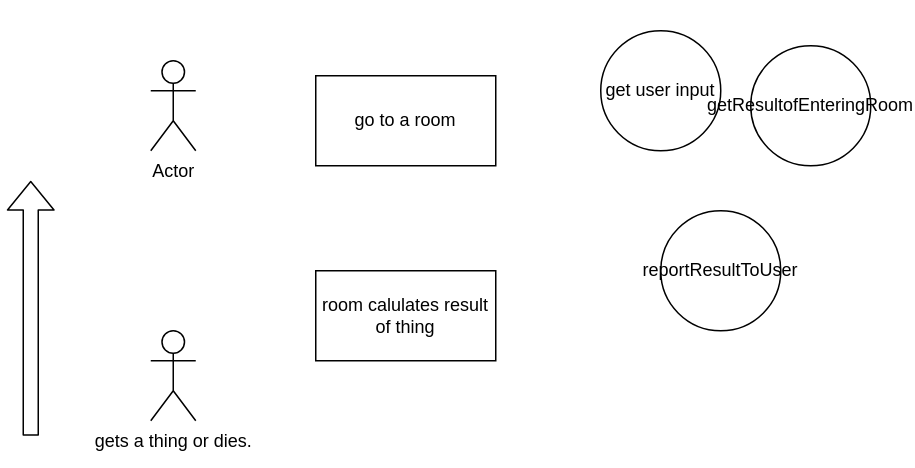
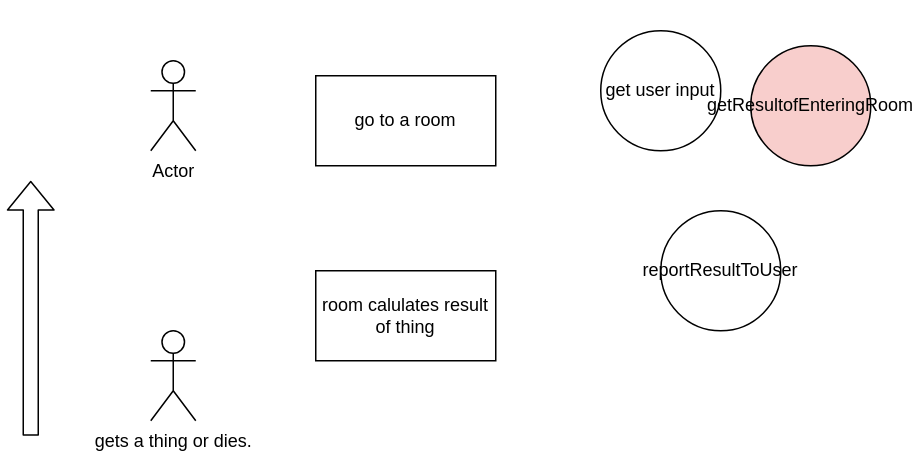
(811, 106) -> (811, 106)
